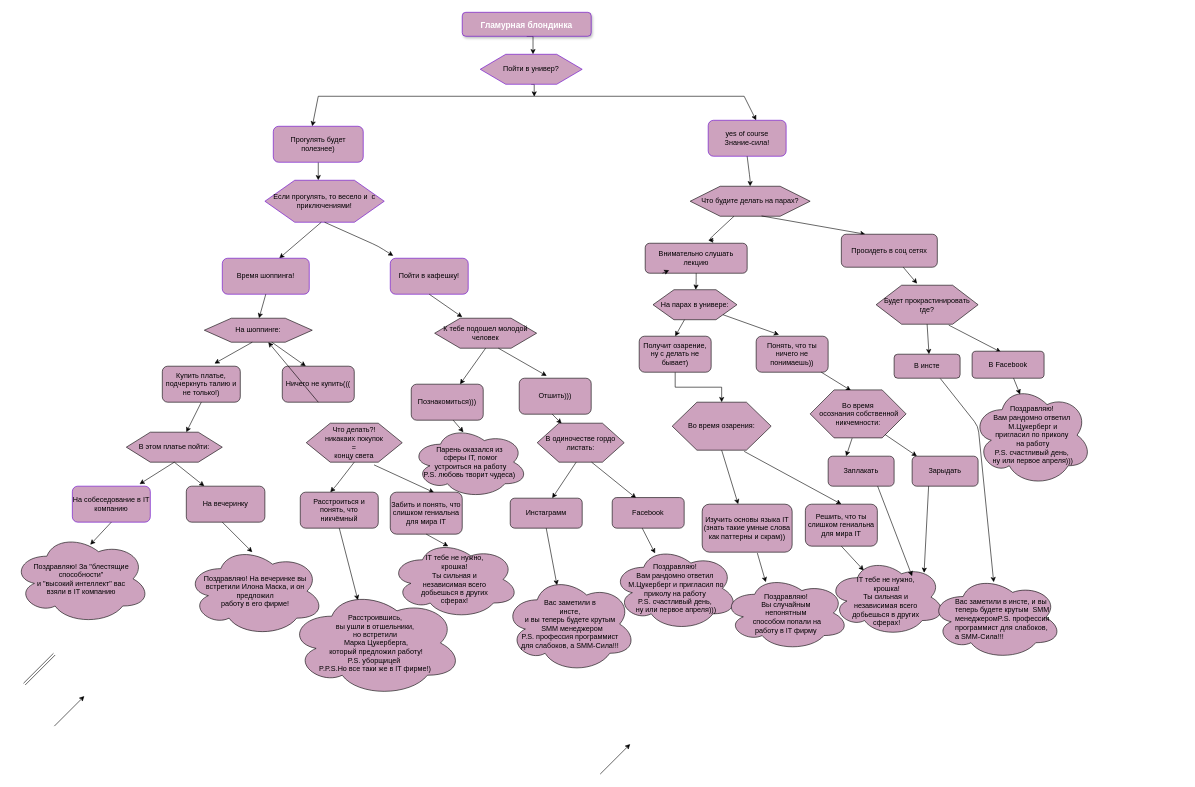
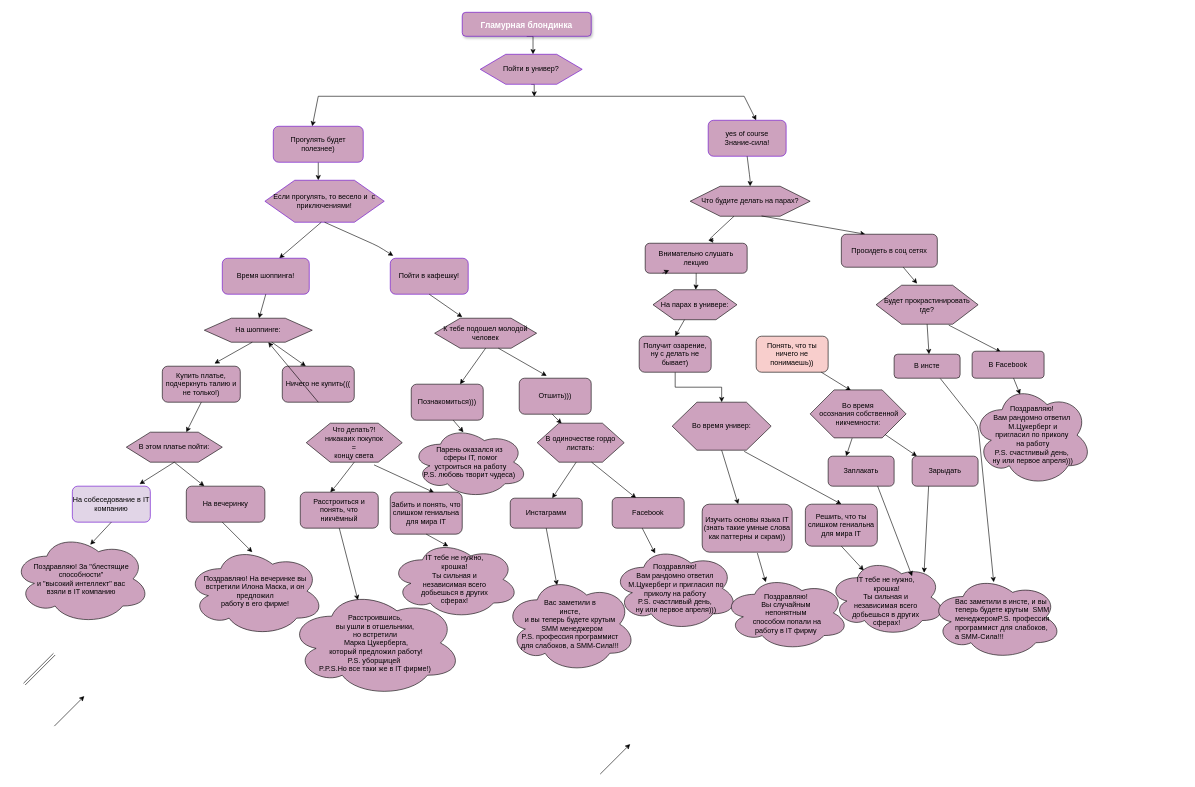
(749, 324) -> none
(792, 354) -> (792, 354)
(722, 426) -> (722, 426)
(111, 504) -> (111, 504)
